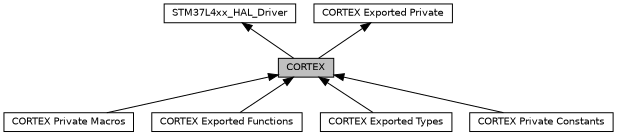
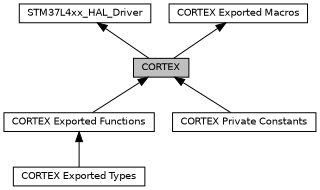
(383, 13) -> (238, 13)
(350, 98) -> (79, 154)
(69, 122) -> none
